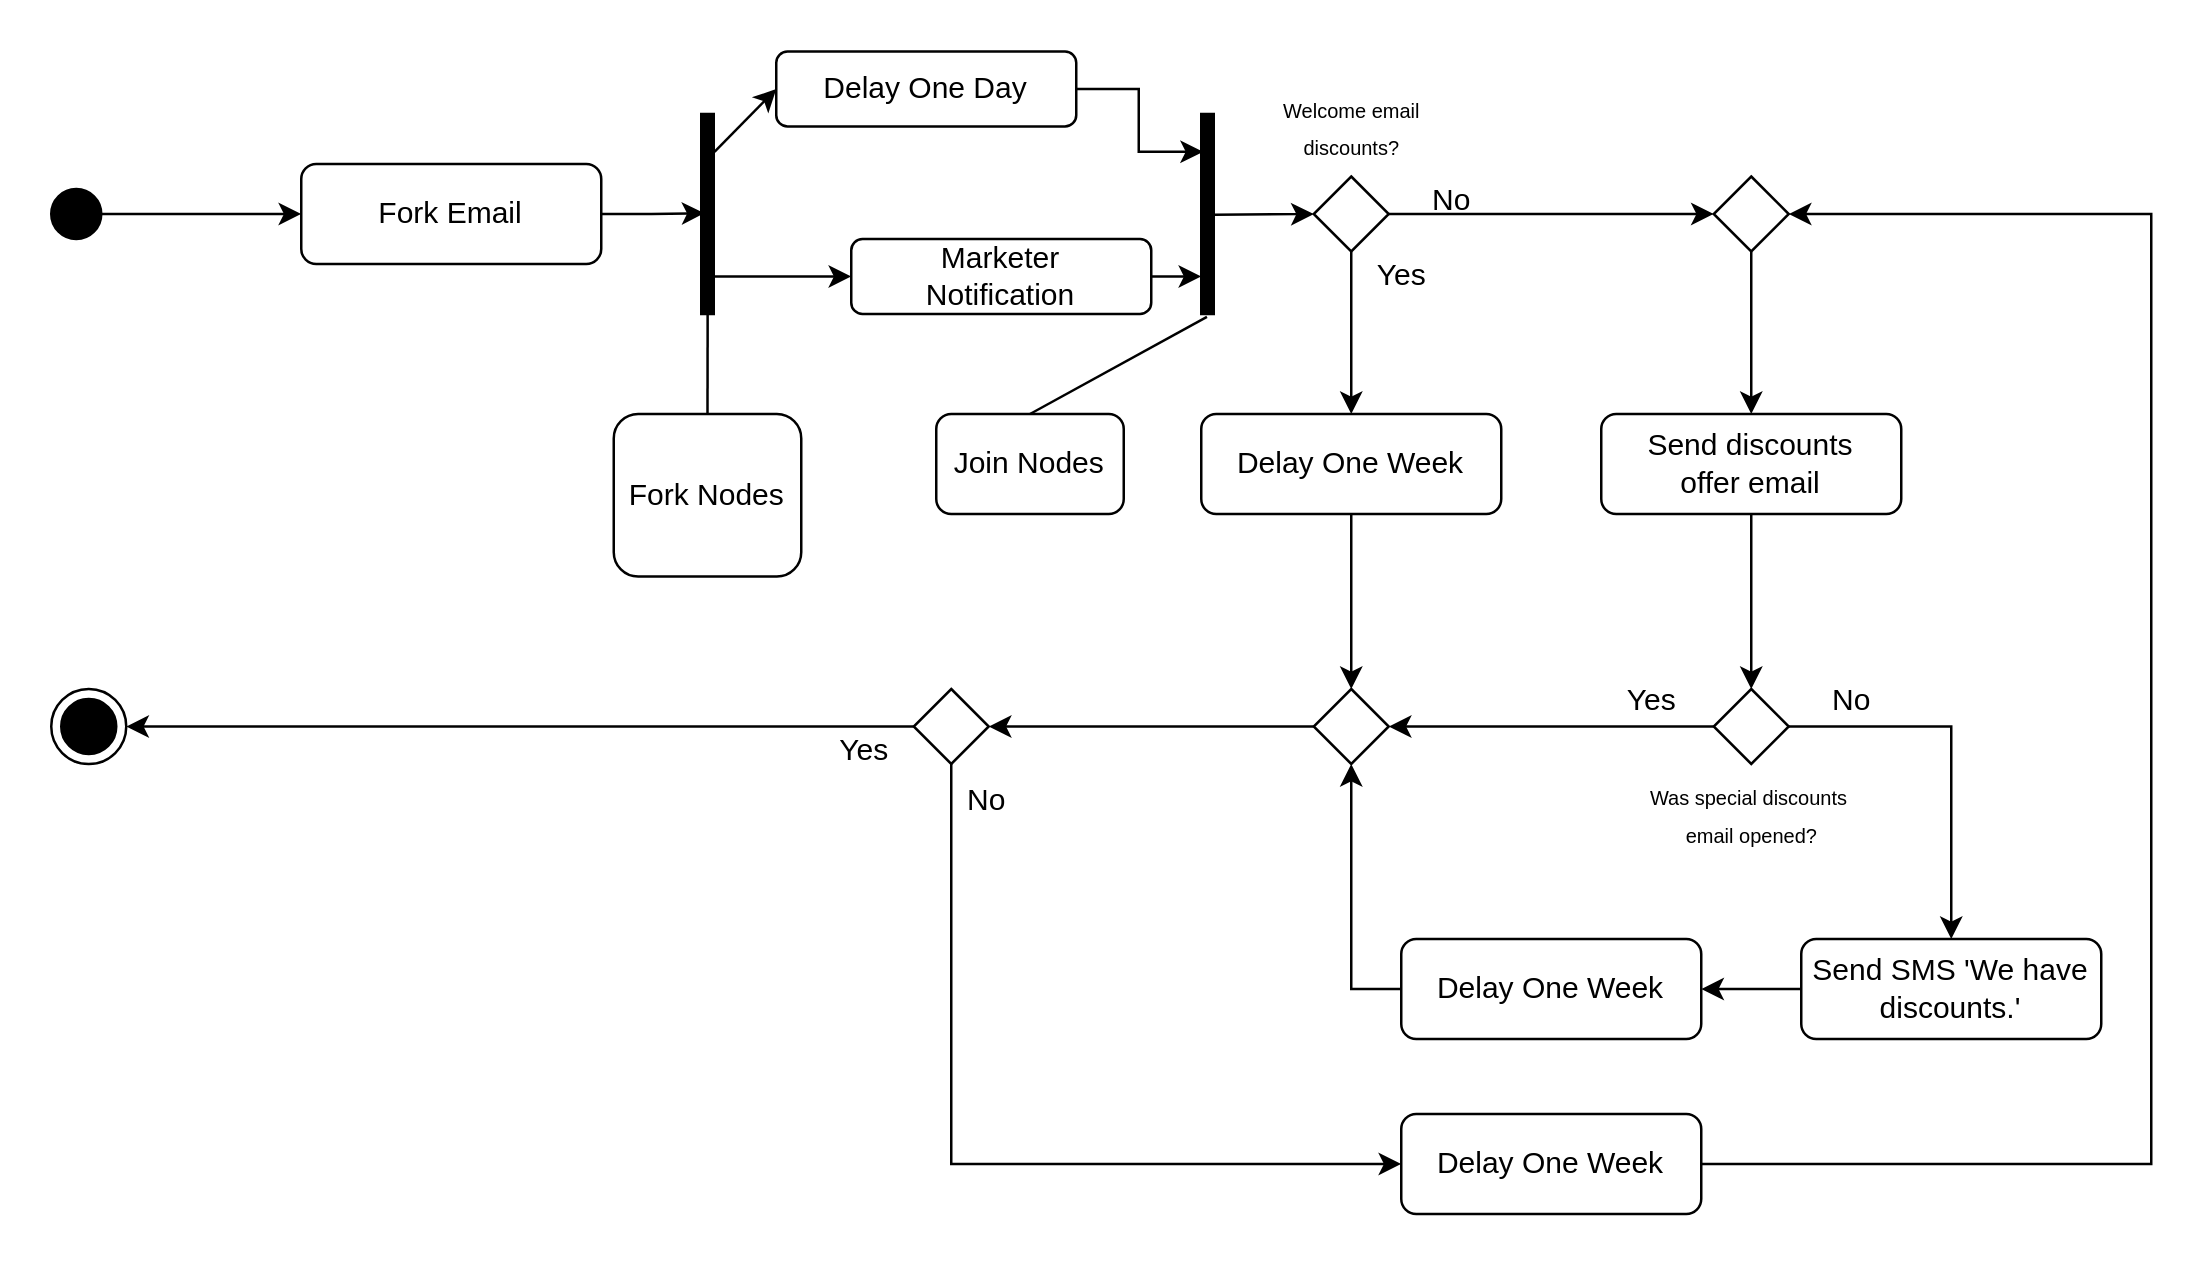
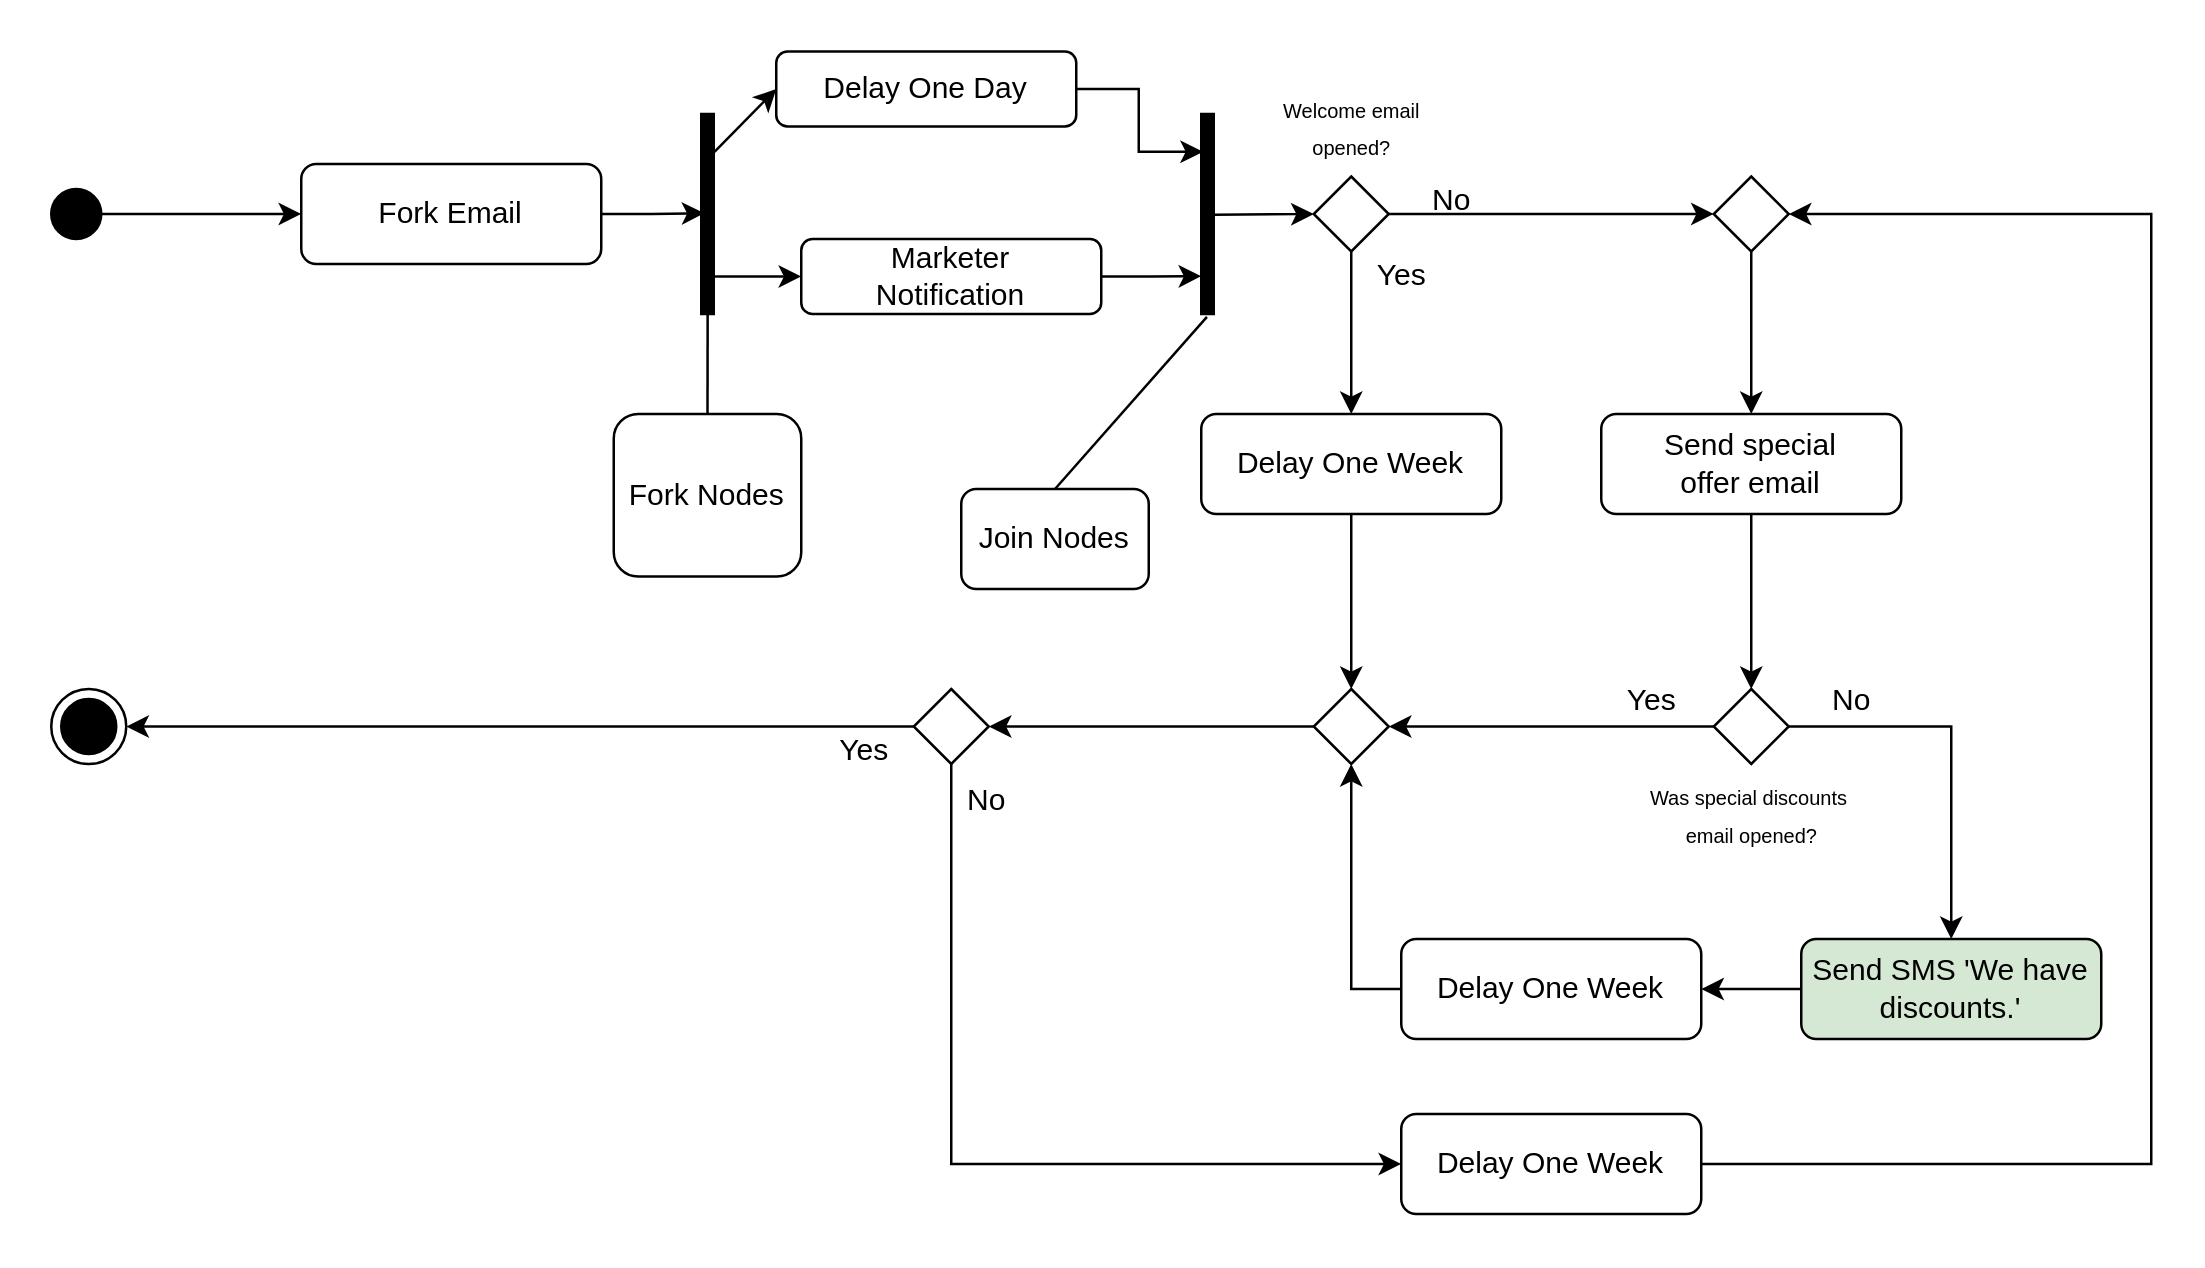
(1353, 126) -> (1353, 126)
(1001, 276) -> (951, 276)
(1030, 464) -> (1055, 539)
(1751, 464) -> (1751, 464)
(1951, 989) -> (1951, 989)
